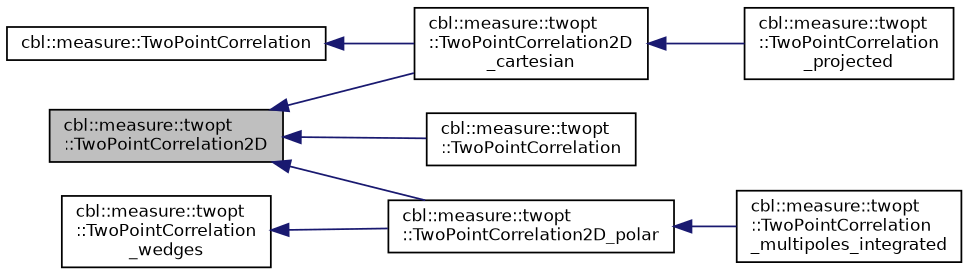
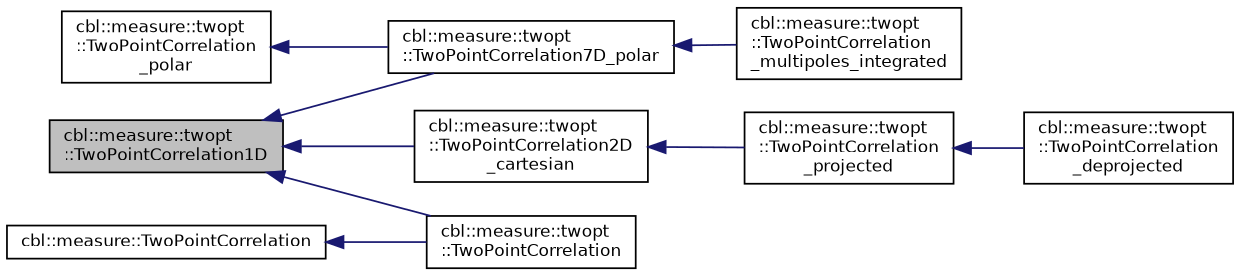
(379, 44) -> (385, 242)
(166, 136) -> (166, 146)
none -> (1129, 148)
(531, 226) -> (531, 47)
(166, 232) -> (166, 47)
